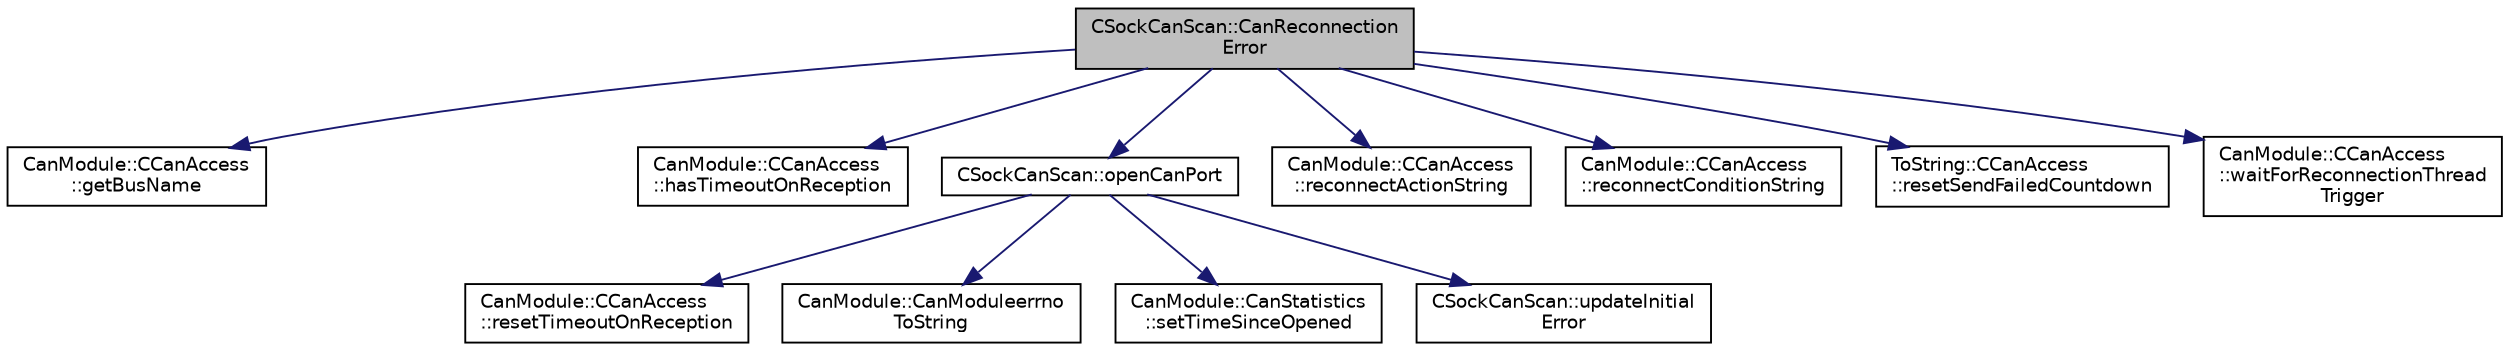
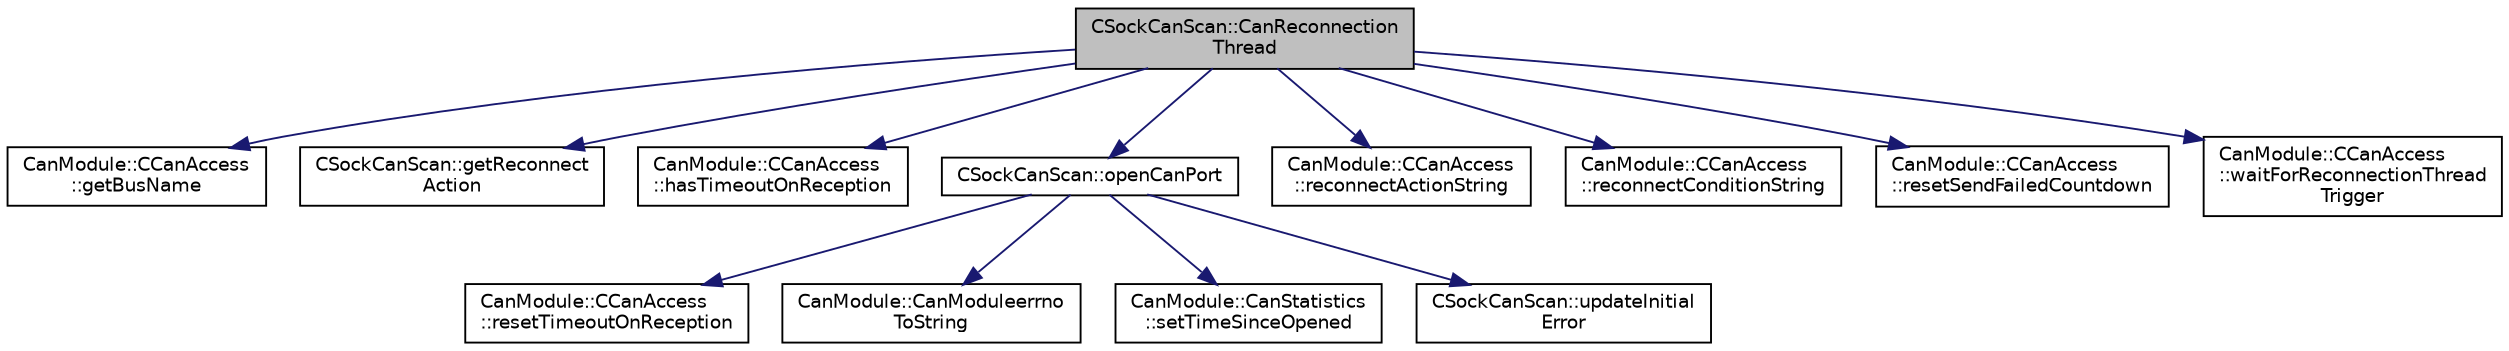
(1245, 39) -> (1245, 39)
none -> (452, 176)
(2022, 176) -> (2022, 176)
